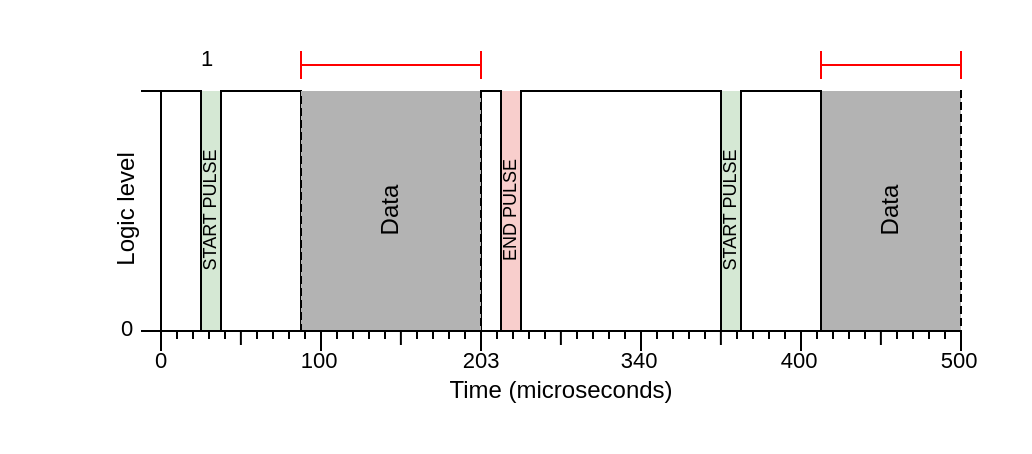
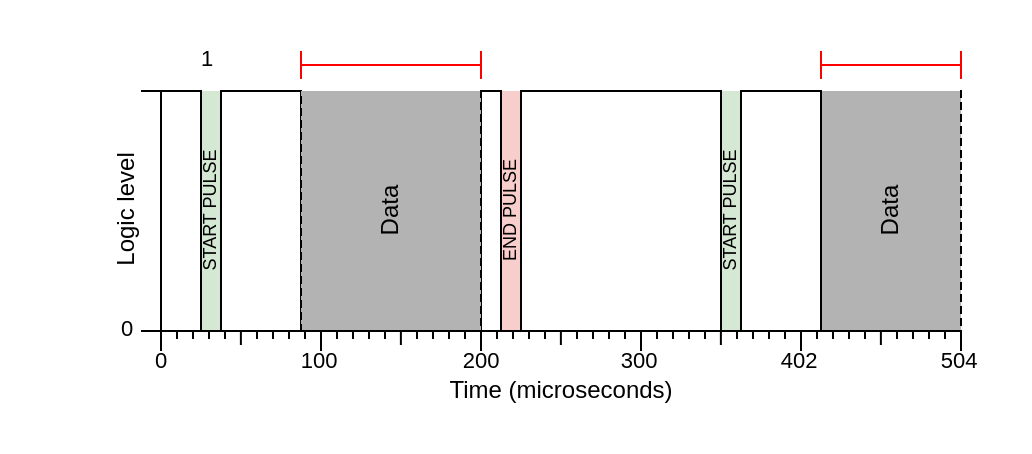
(482, 361) -> (482, 361)
(640, 361) -> (640, 361)
(800, 361) -> (800, 361)
(960, 361) -> (960, 361)
